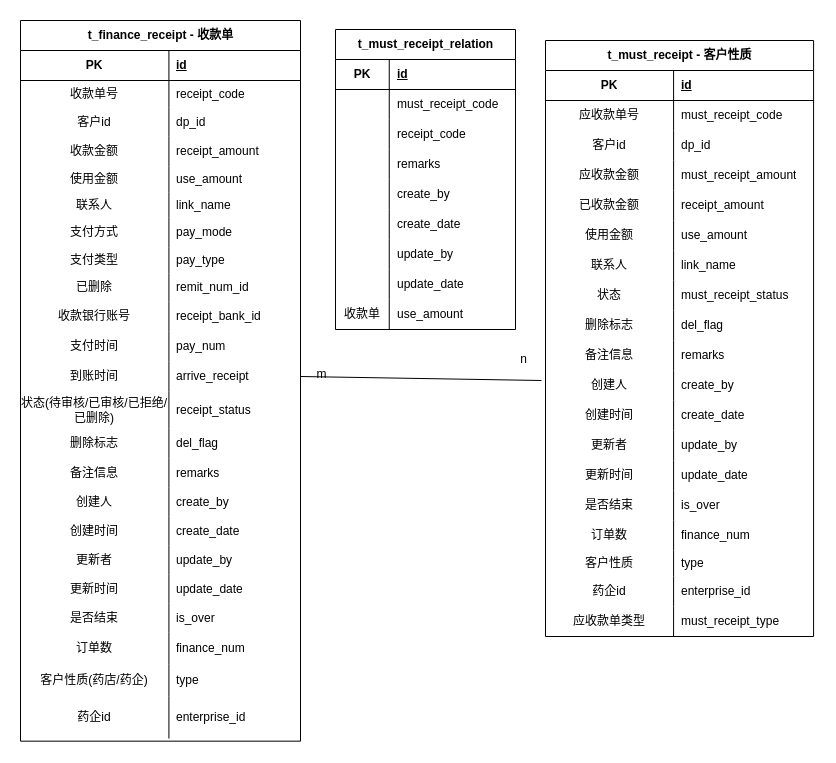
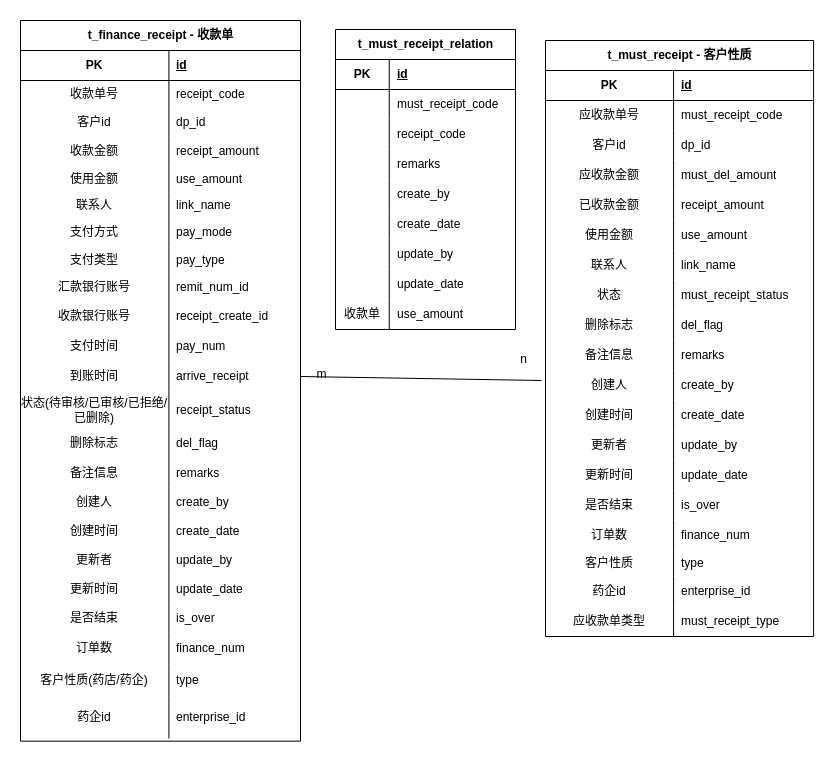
(744, 176) -> (730, 176)
(95, 288) -> (95, 288)
(224, 317) -> (231, 317)
